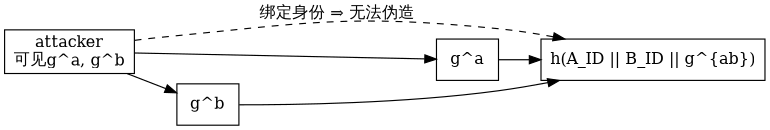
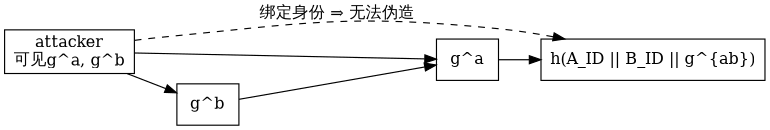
(394, 100) -> (332, 83)
